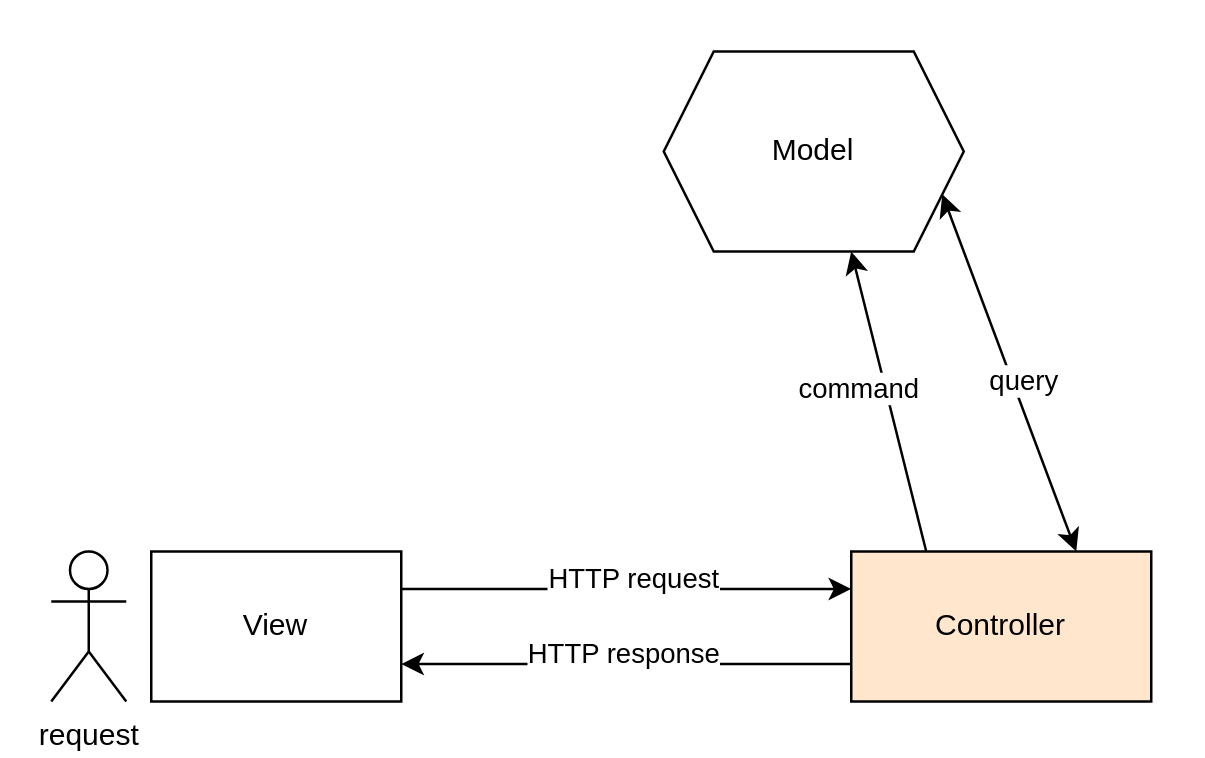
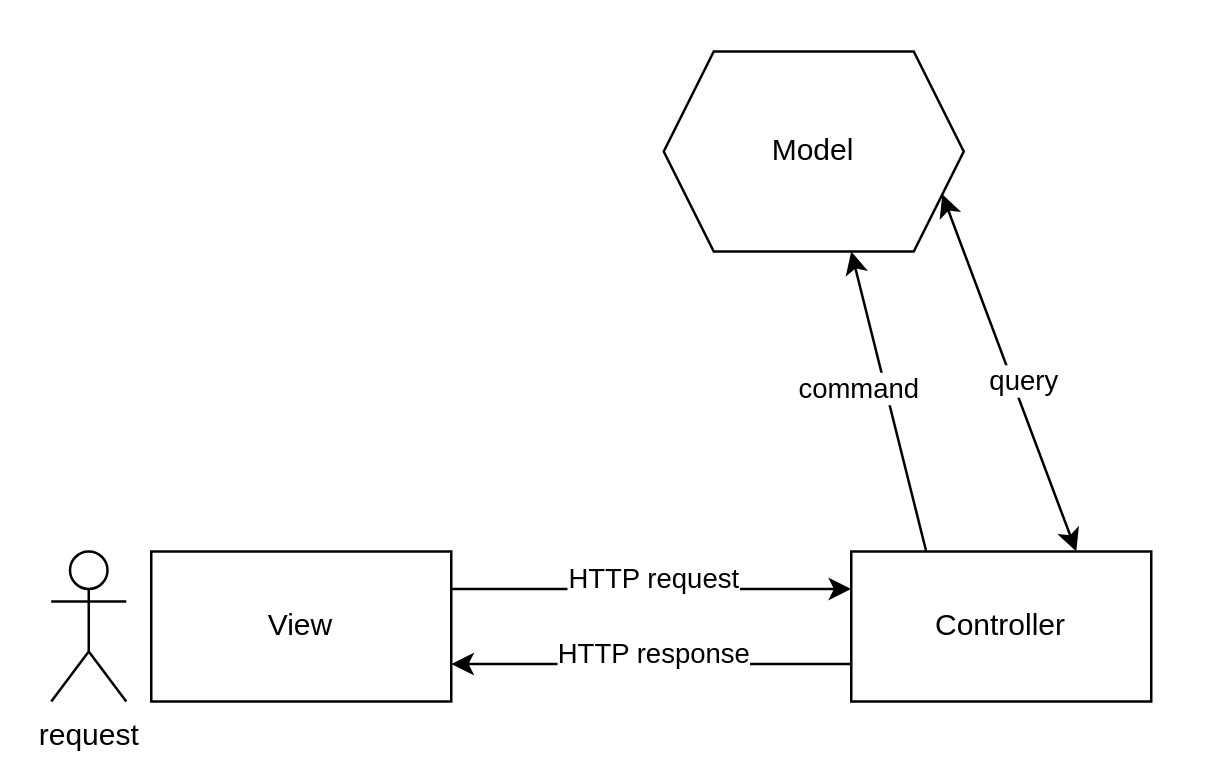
(276, 626) -> (301, 626)
(1001, 626) -> (1001, 626)
